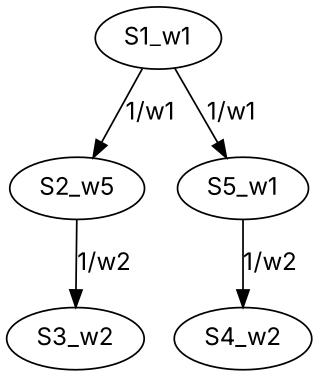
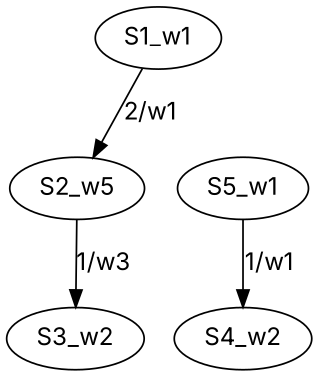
(196, 105) -> none
(151, 113) -> (151, 113)
(104, 263) -> (104, 263)
(270, 263) -> (270, 263)
